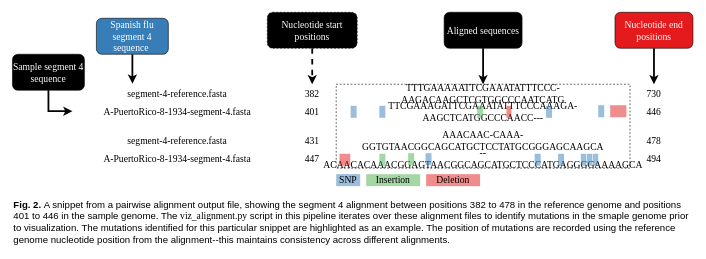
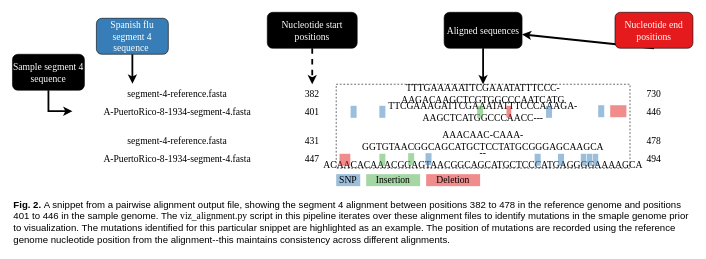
(312, 30) -> (312, 30)
(654, 63) -> (572, 40)
